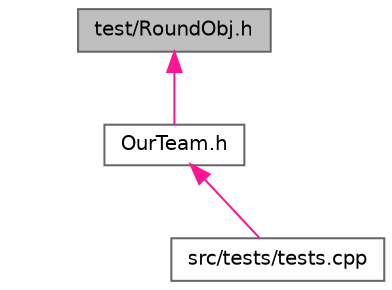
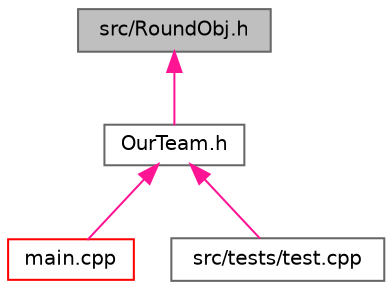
(174, 30) -> (174, 30)
none -> (71, 260)
(278, 260) -> (278, 260)
